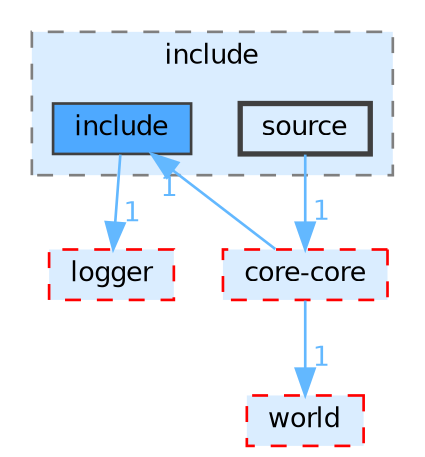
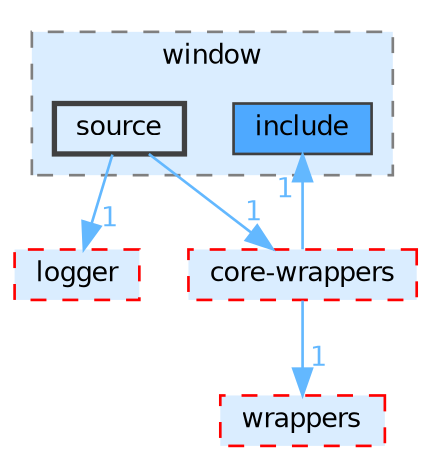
(212, 57) -> (212, 57)
(118, 192) -> (101, 192)
(305, 275) -> (303, 275)
(305, 421) -> (303, 421)
